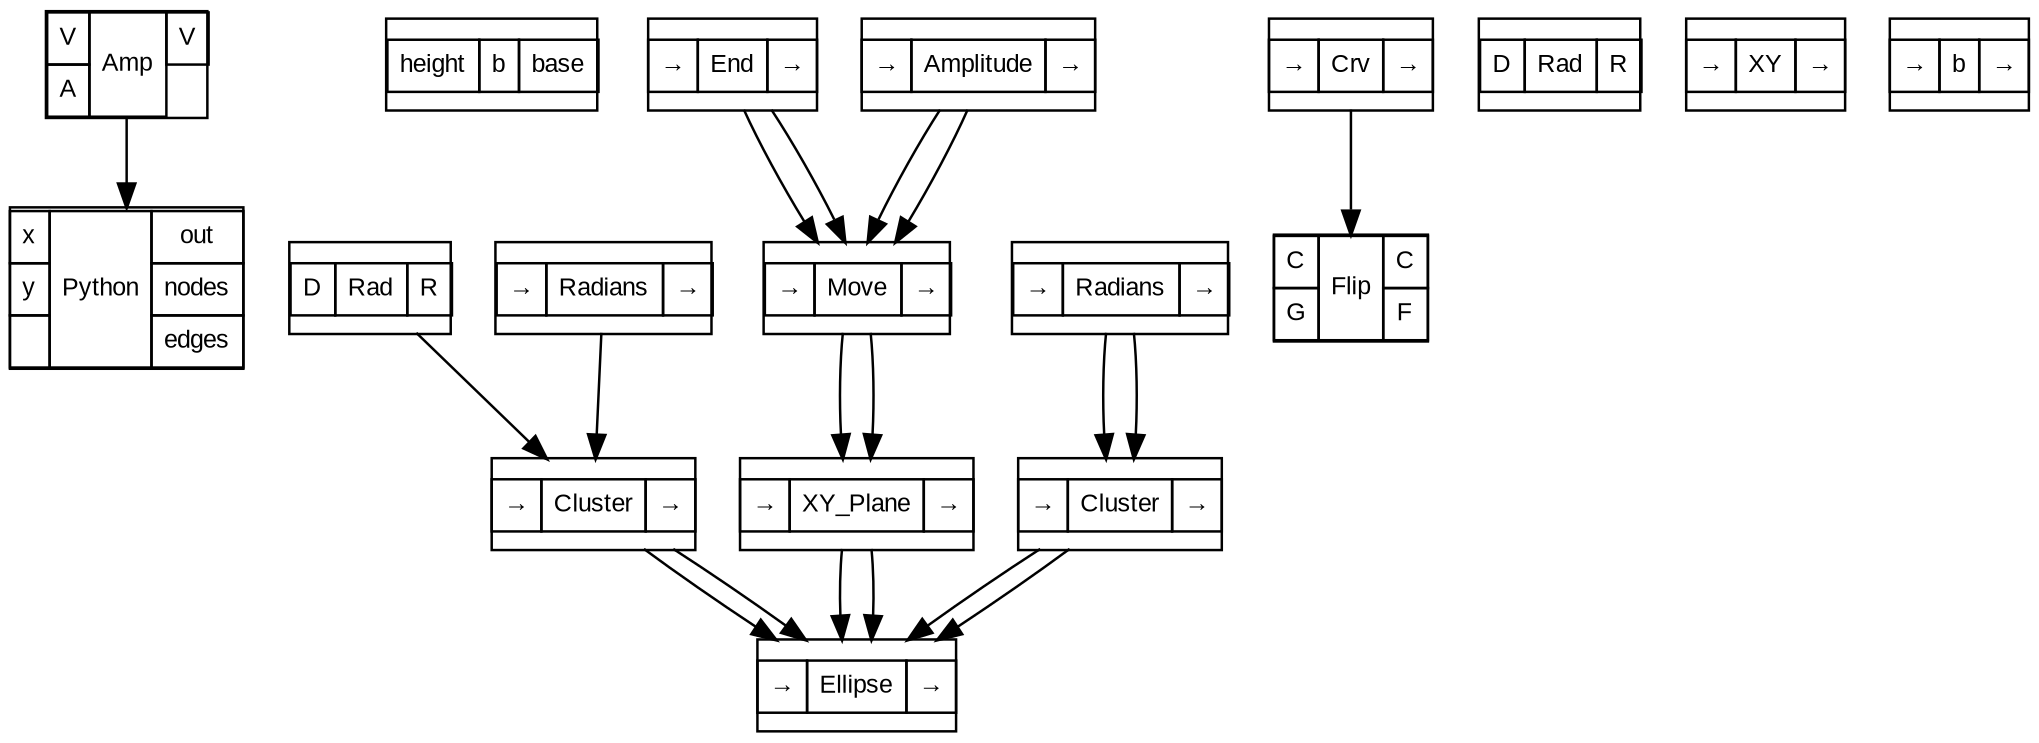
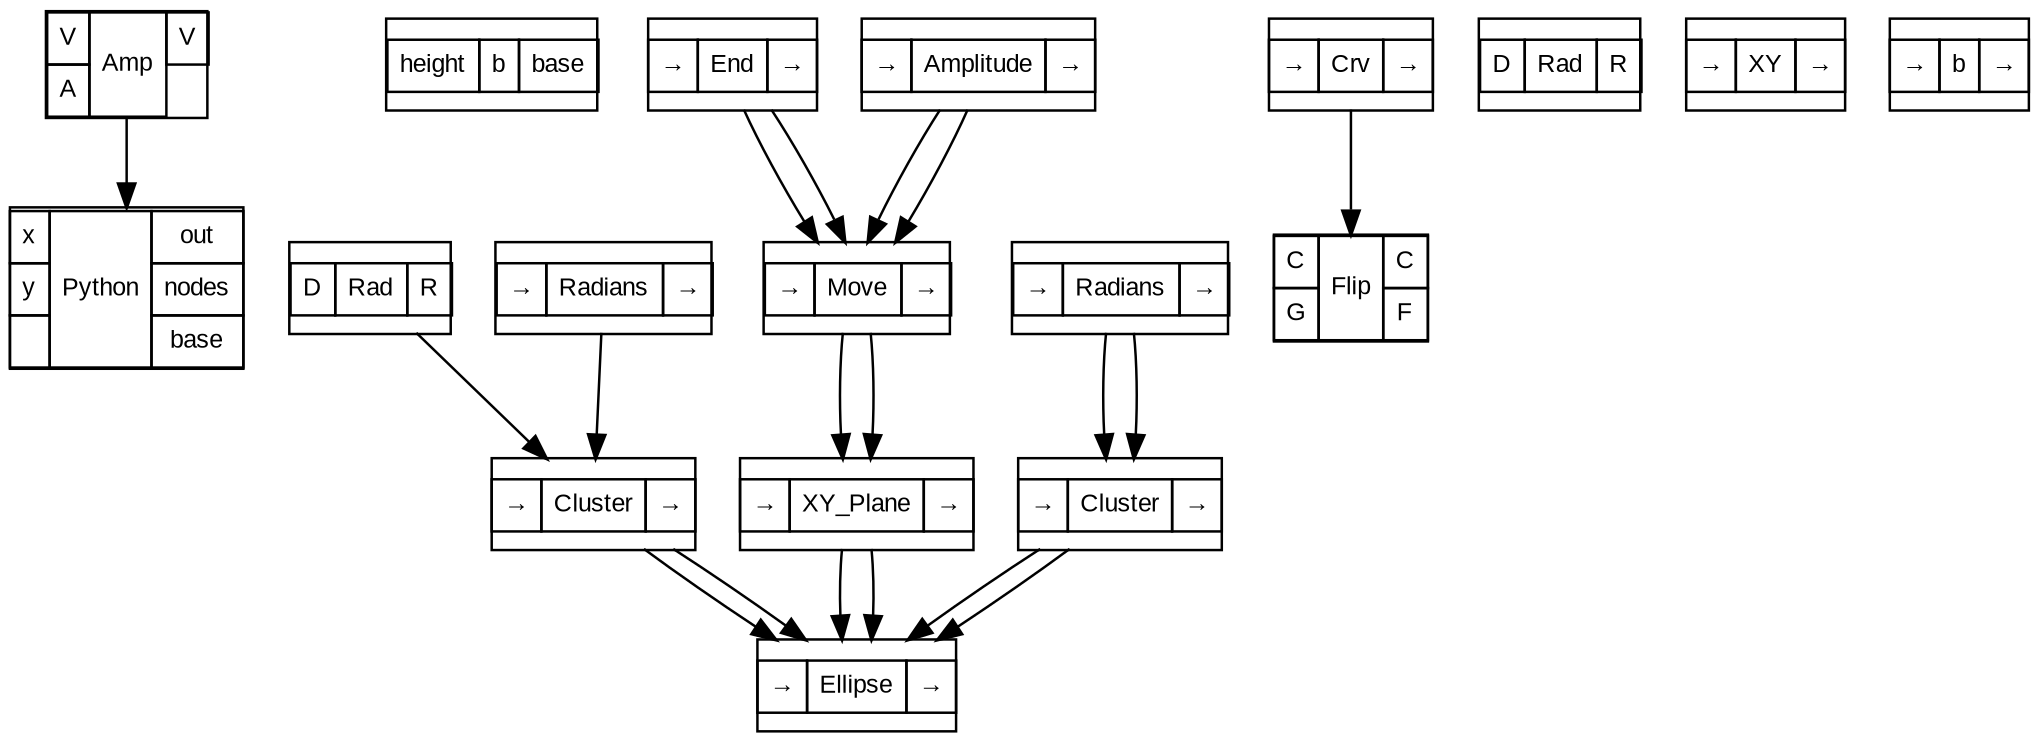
(197, 340) -> (197, 340)
